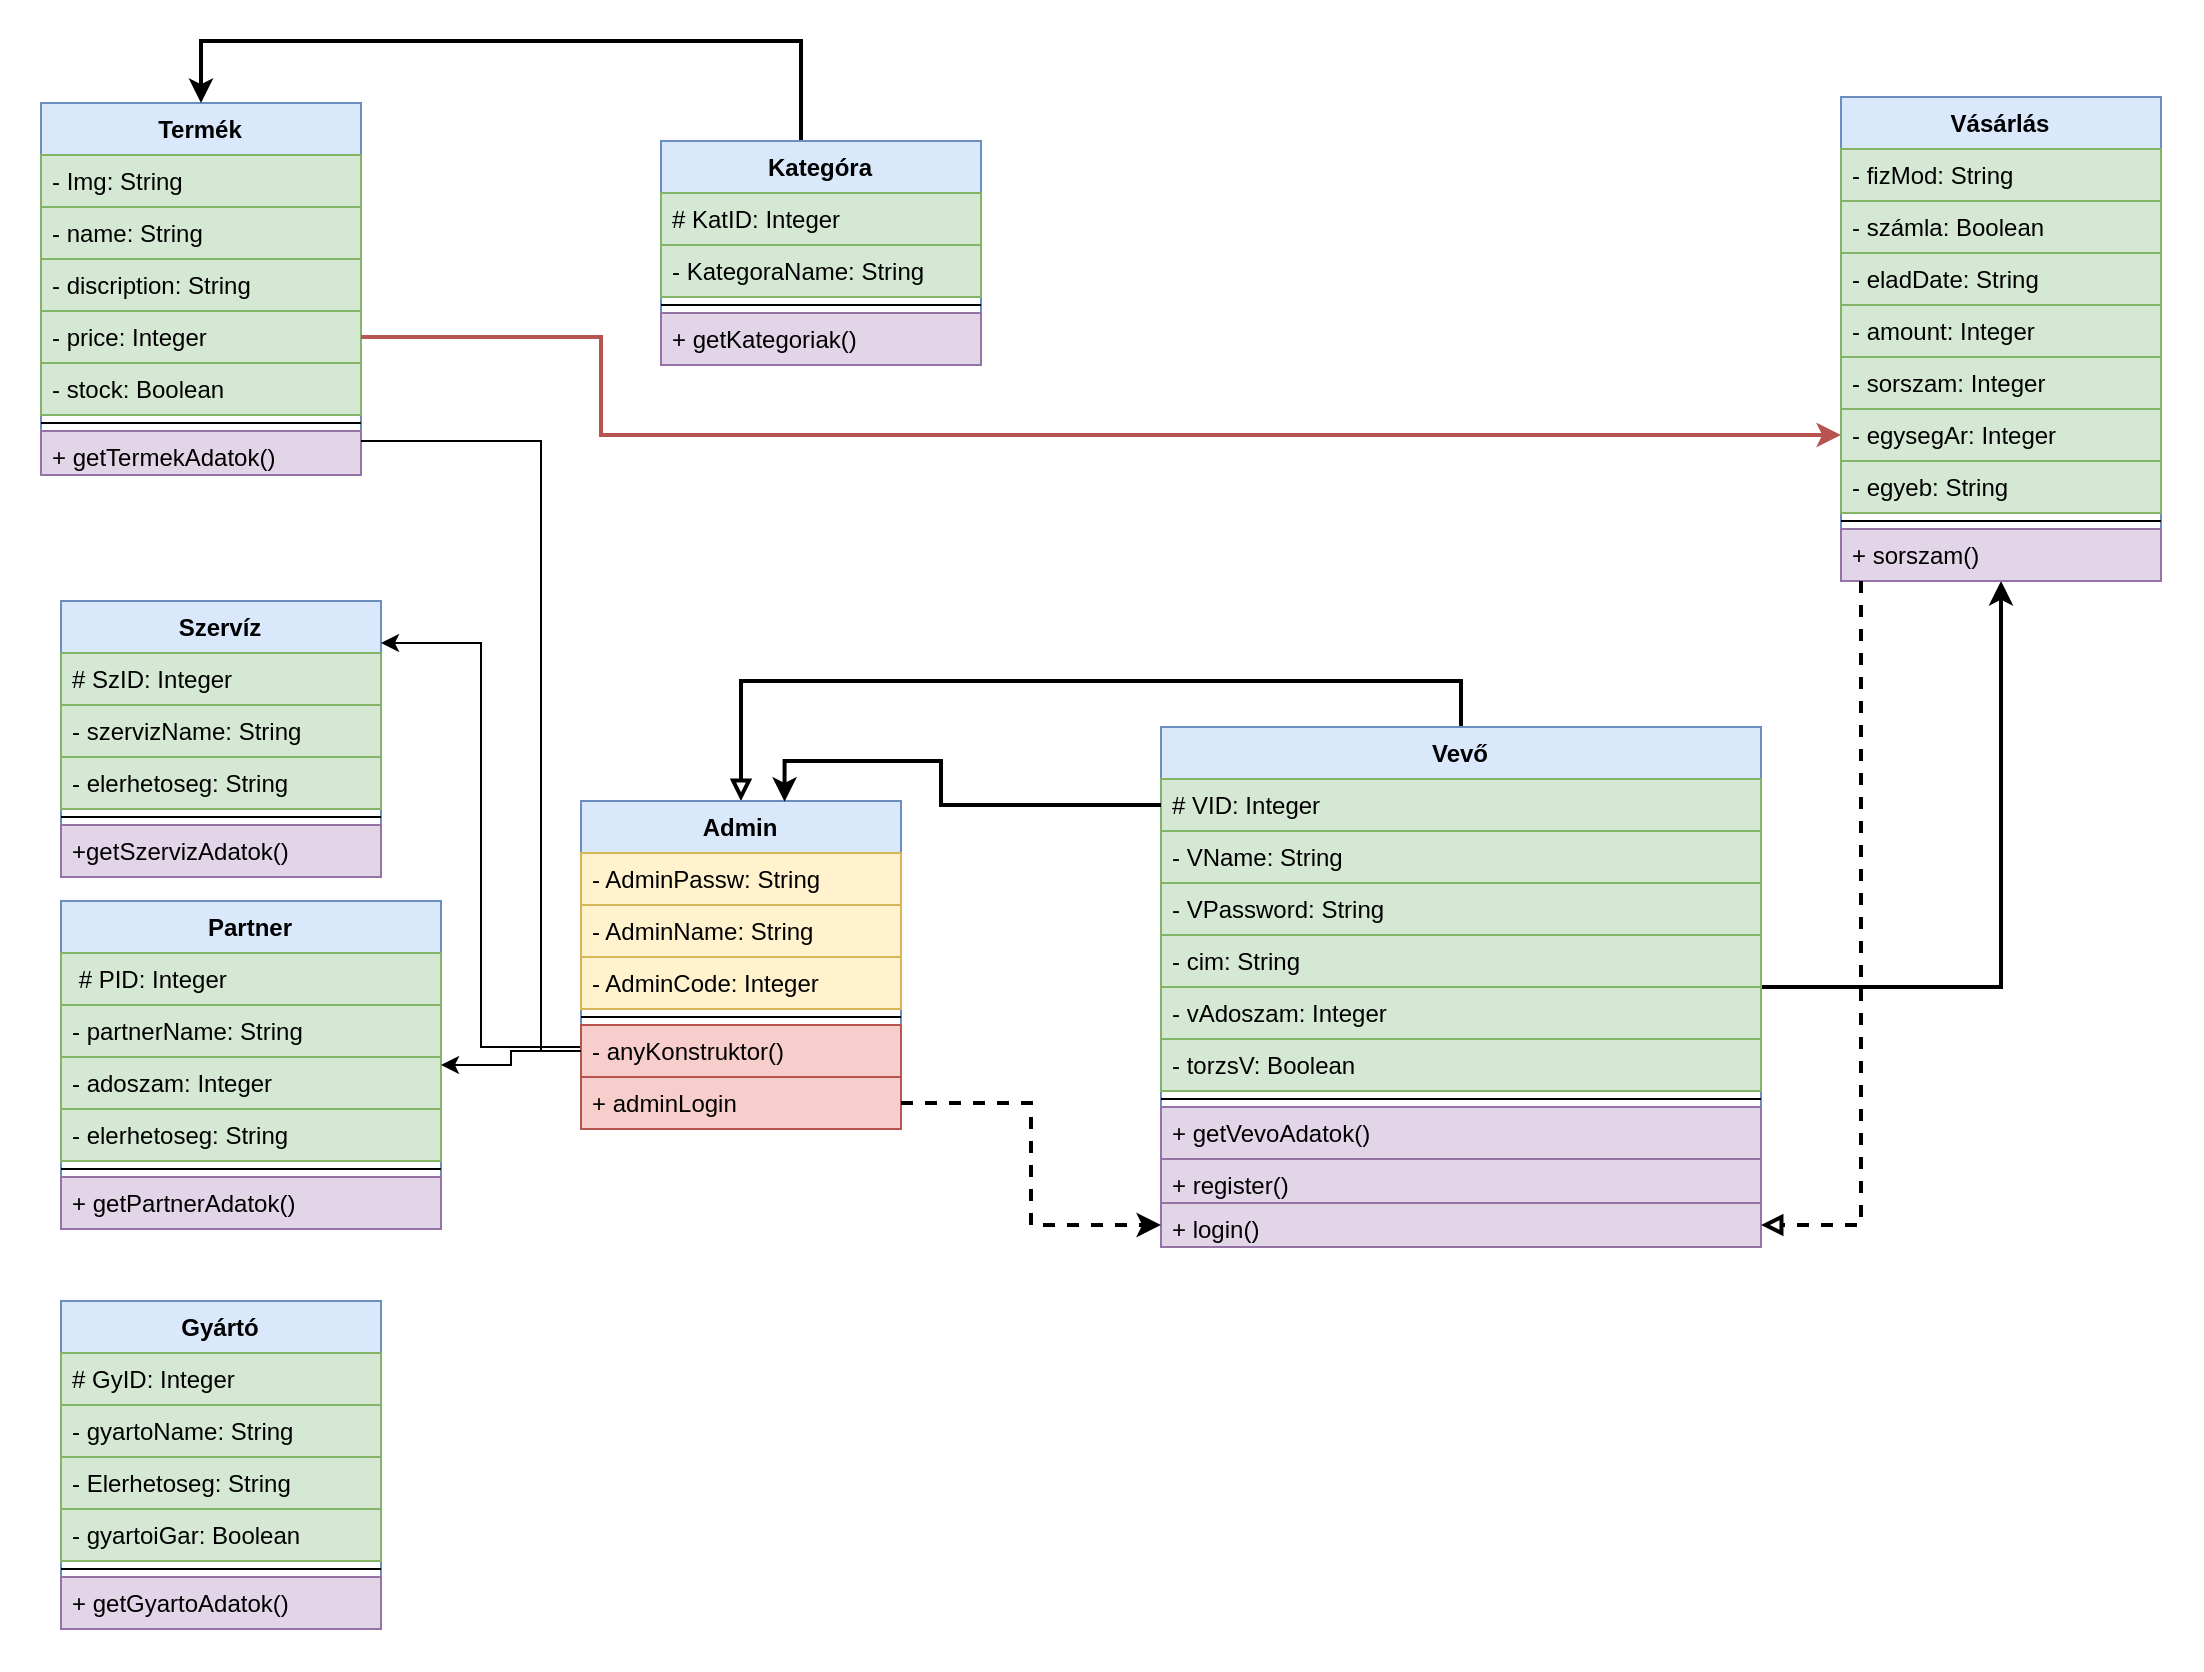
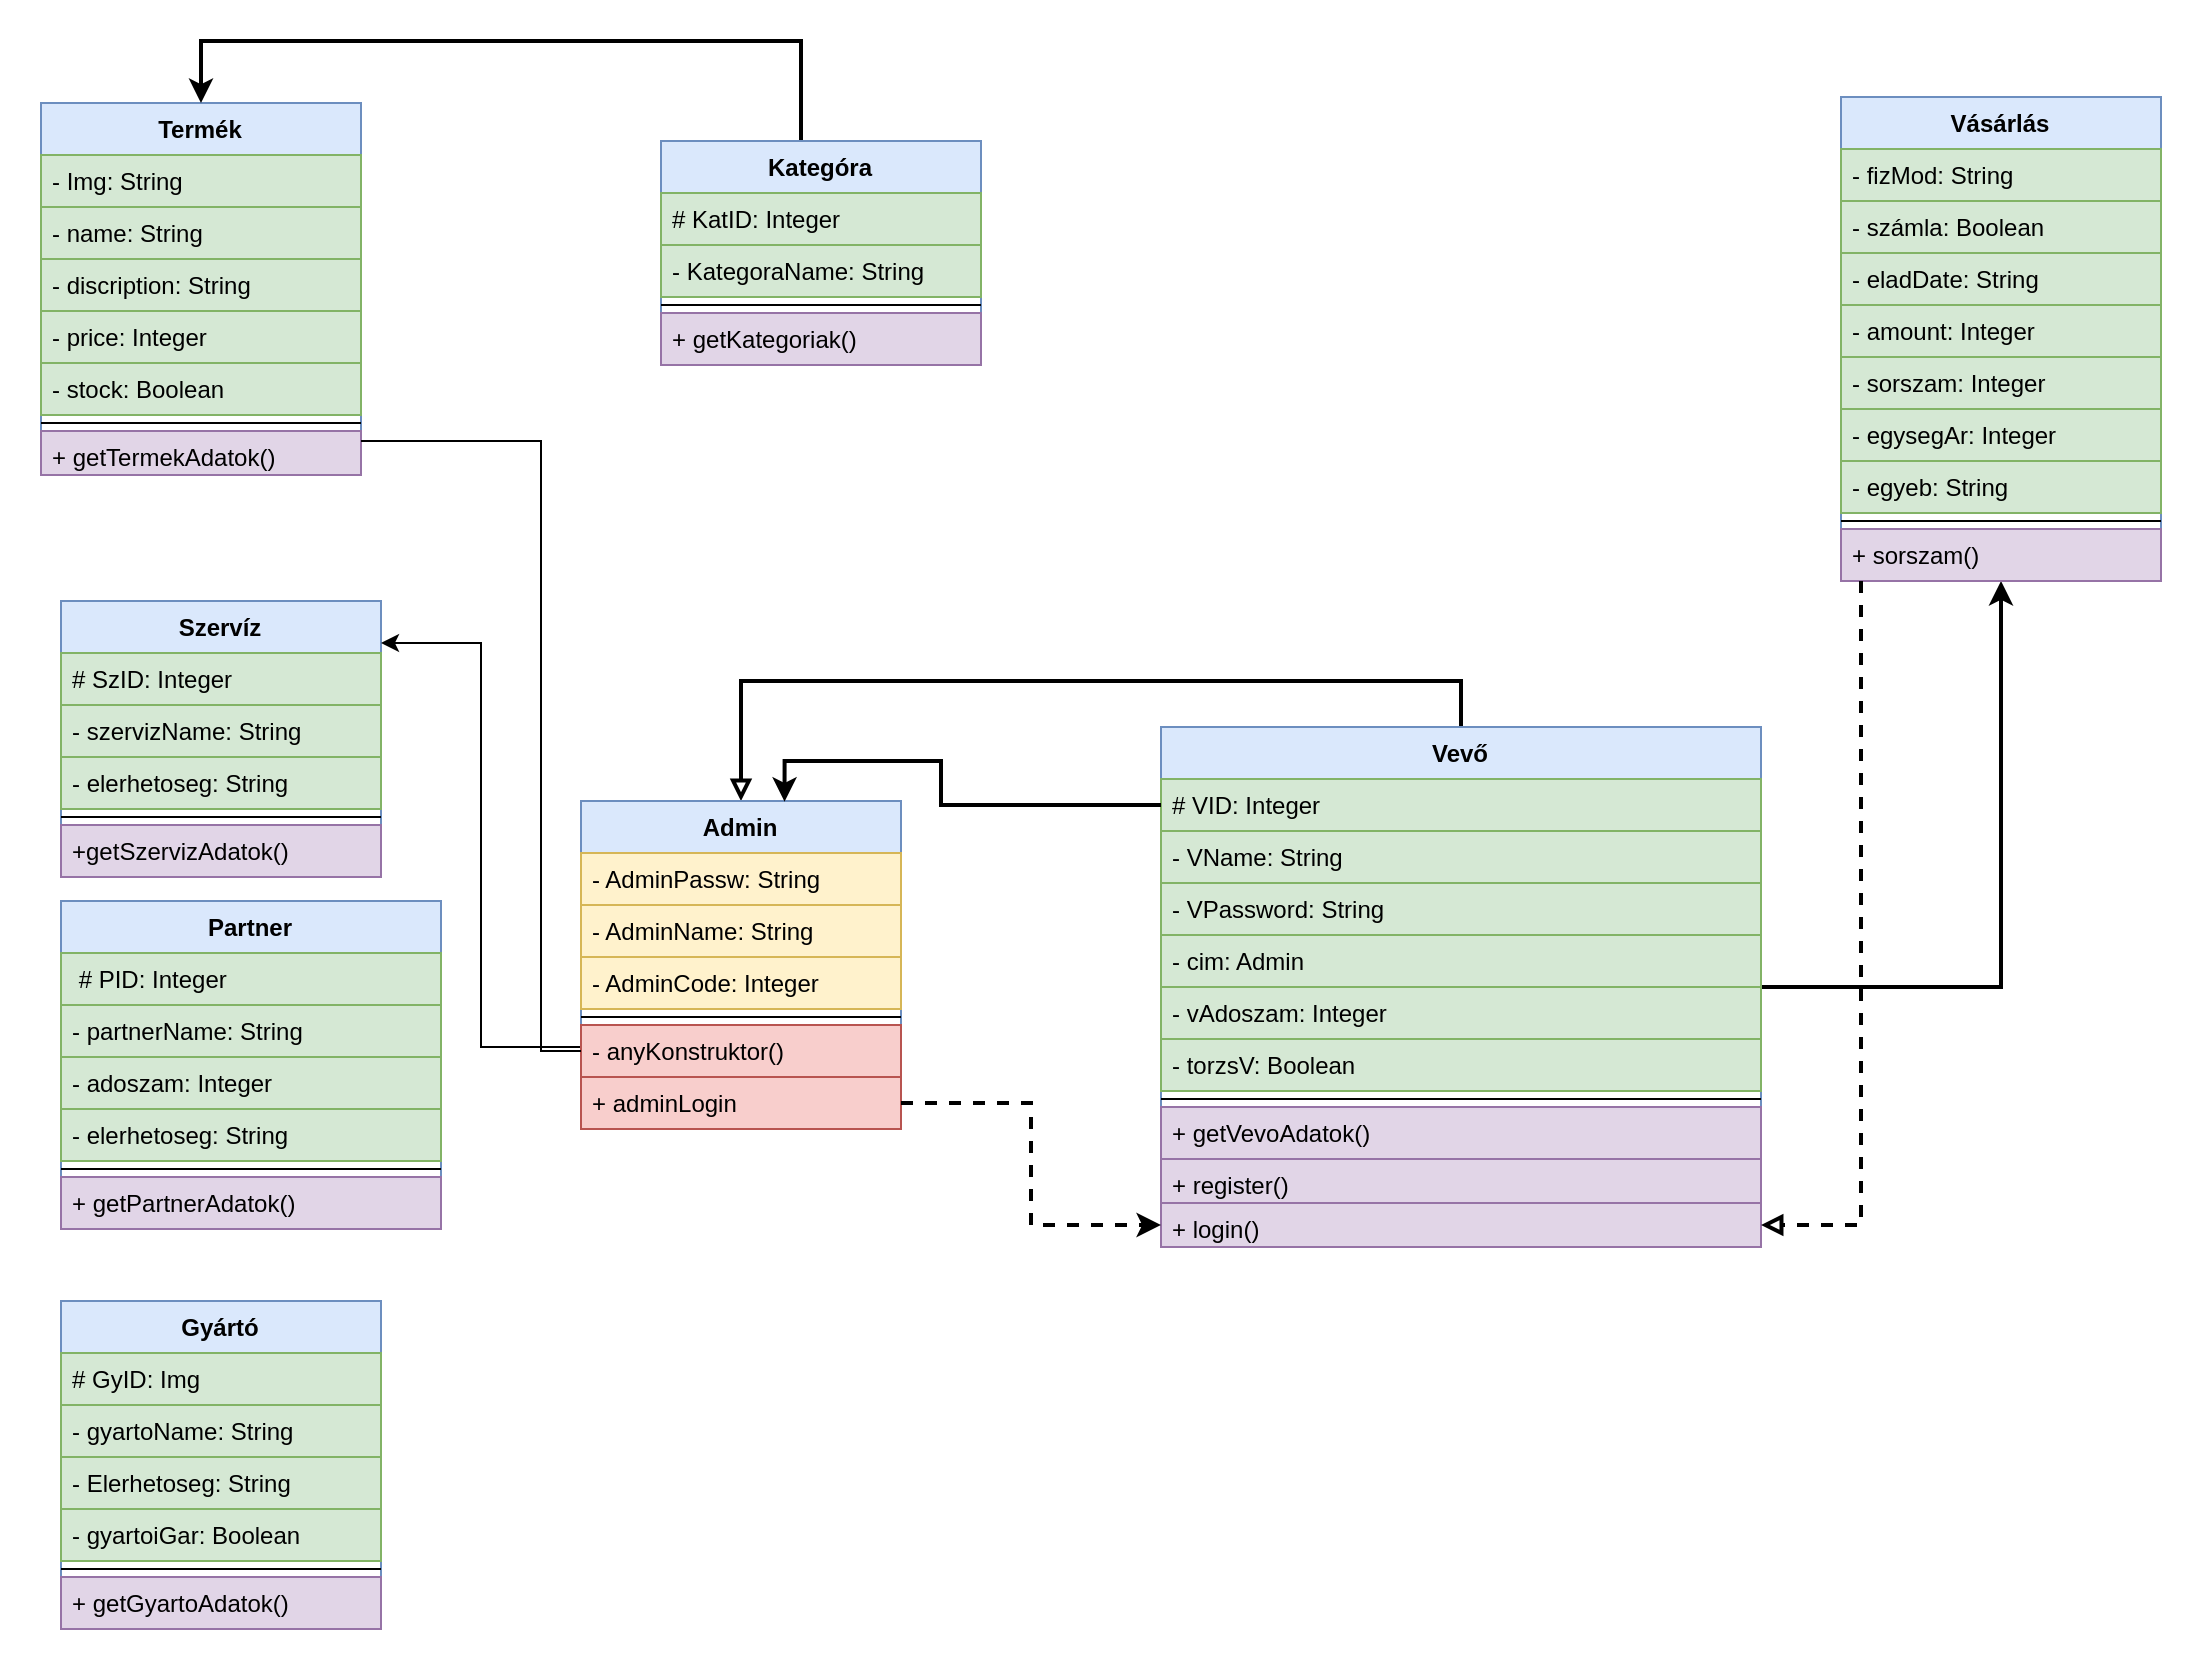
(1045, 435) -> none
(1244, 962) -> (1237, 962)
(503, 1065) -> none
(163, 1380) -> (137, 1380)
